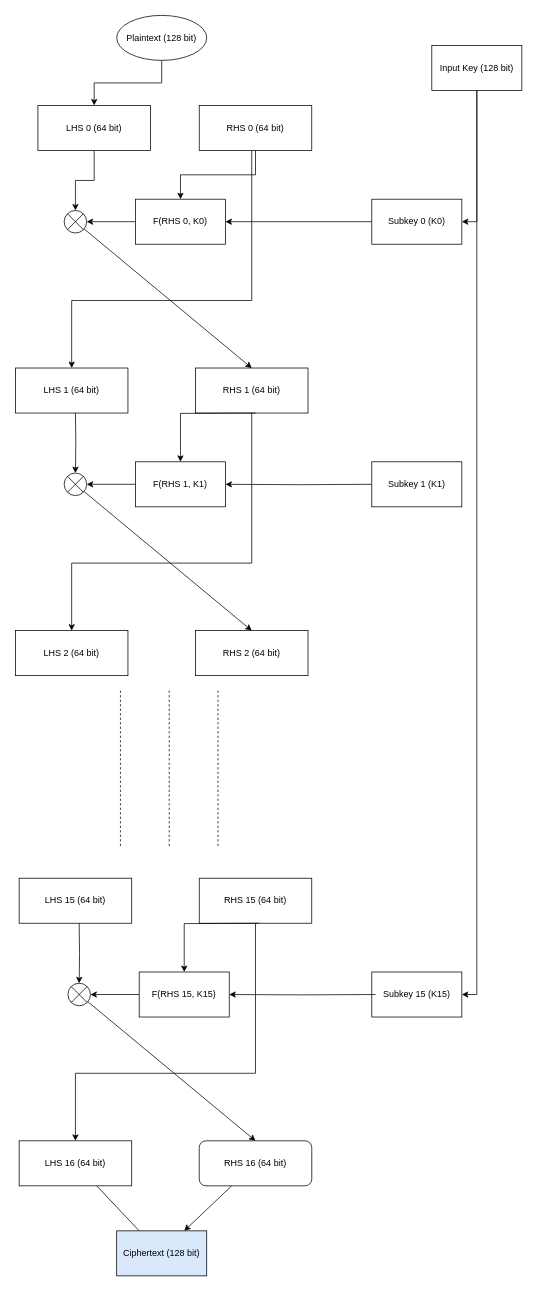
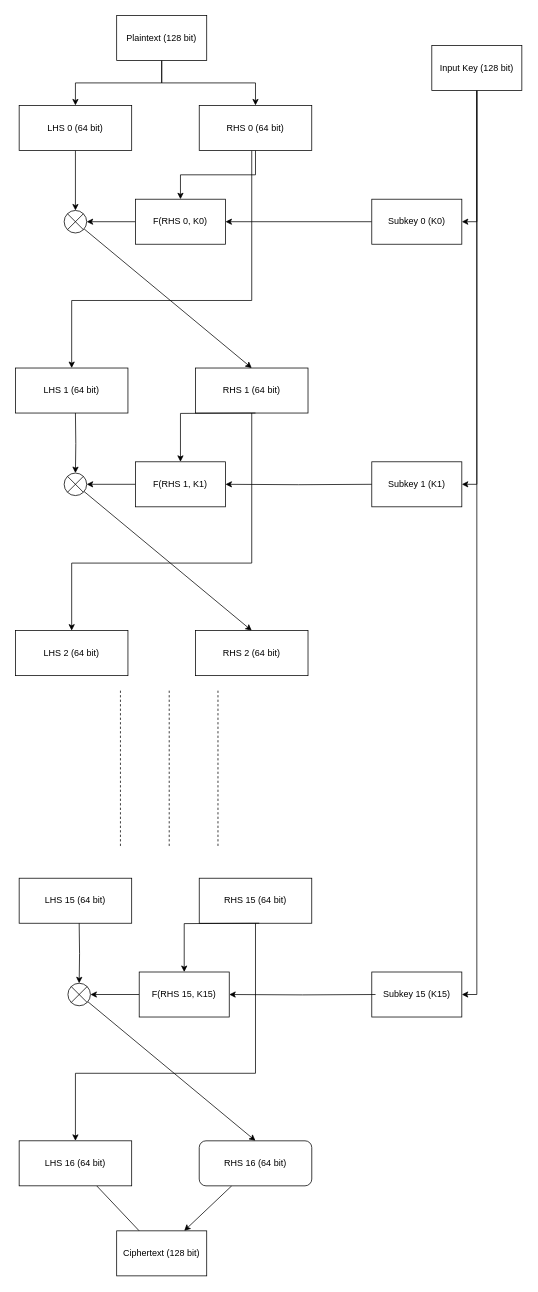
(162, 38) -> (162, 38)
none -> (255, 90)
(94, 128) -> (75, 128)
none -> (470, 484)
(162, 1253) -> (162, 1253)
